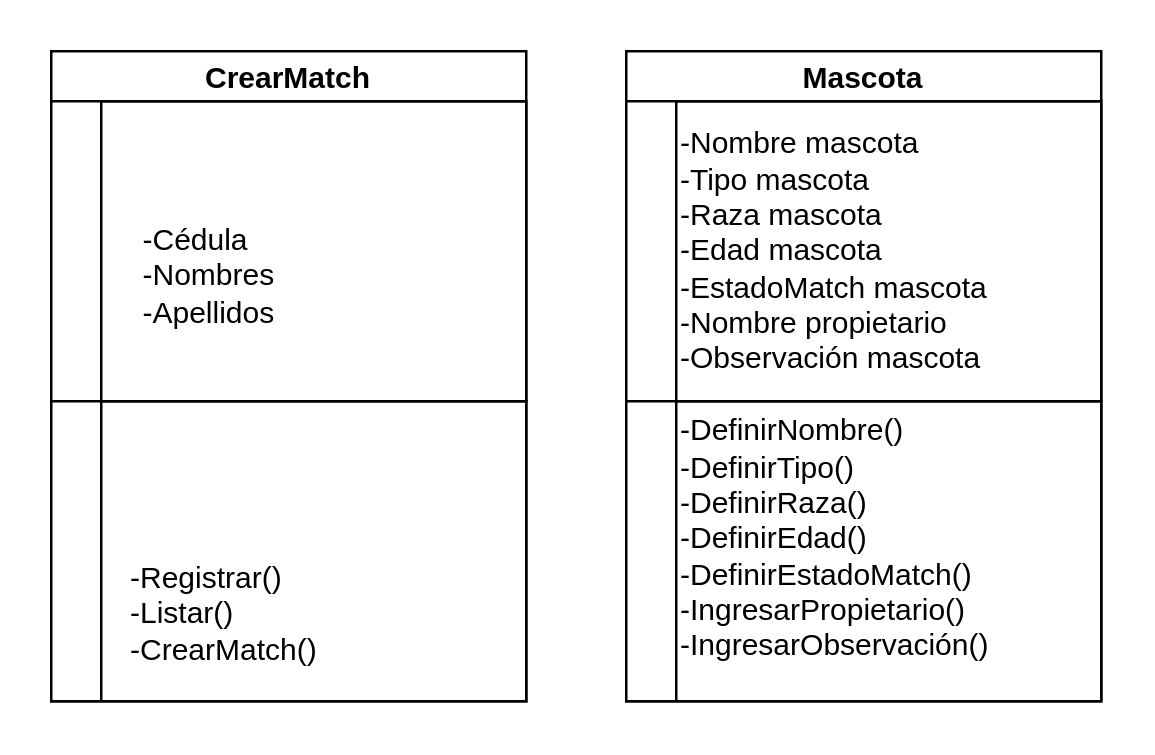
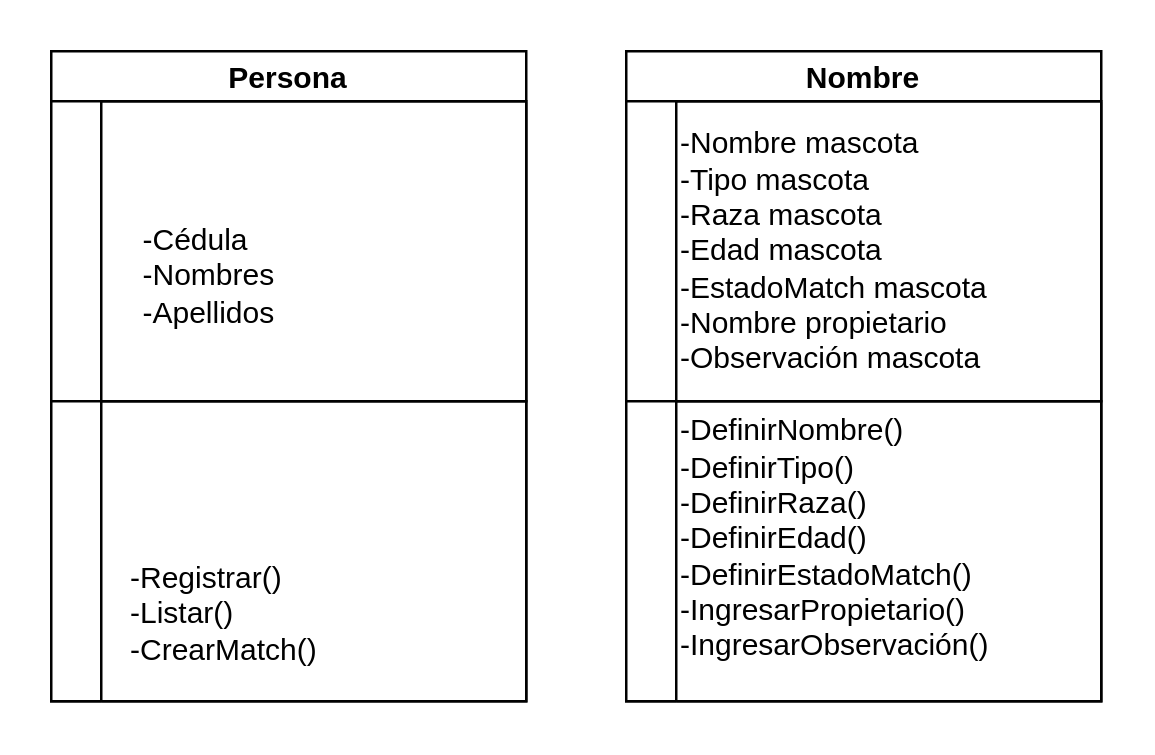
(288, 78) -> (288, 78)
(863, 78) -> (863, 78)
